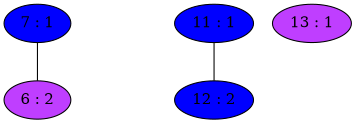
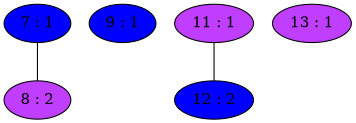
none -> (123, 23)
(214, 23) -> (214, 23)
(37, 100) -> (37, 100)
